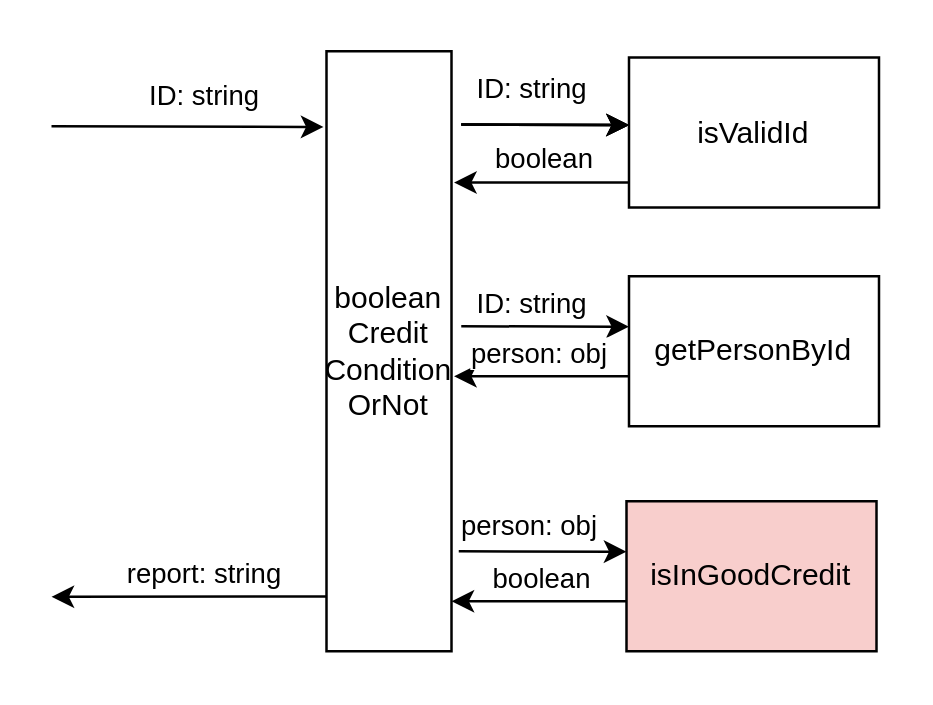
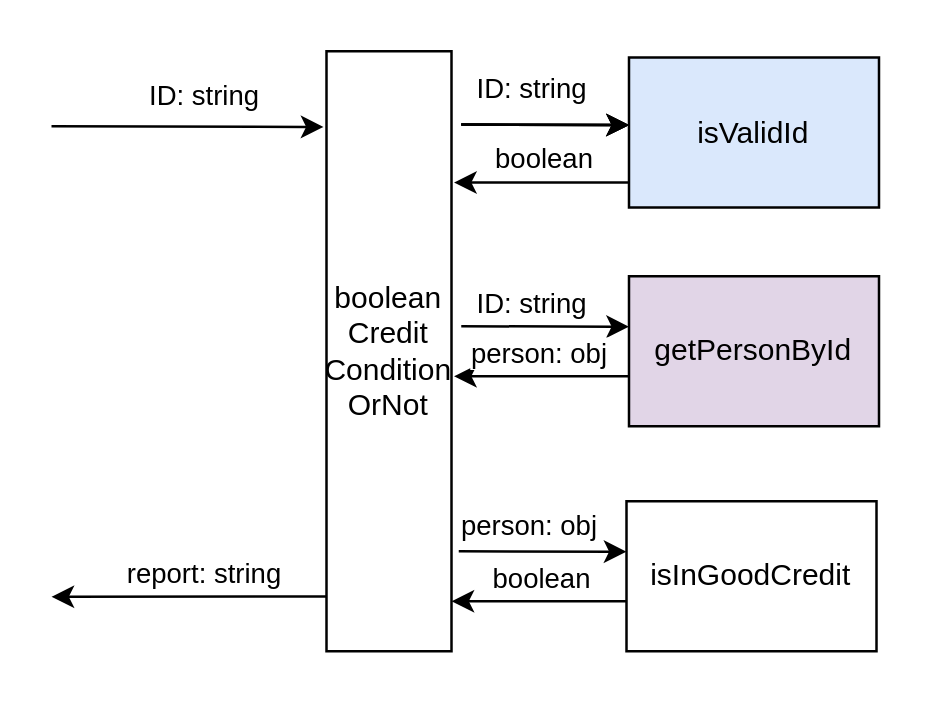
(754, 133) -> (754, 133)
(754, 351) -> (754, 351)
(751, 576) -> (751, 576)
